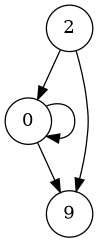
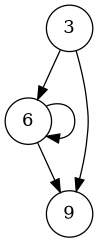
(70, 28) -> (70, 28)
(28, 121) -> (28, 121)
